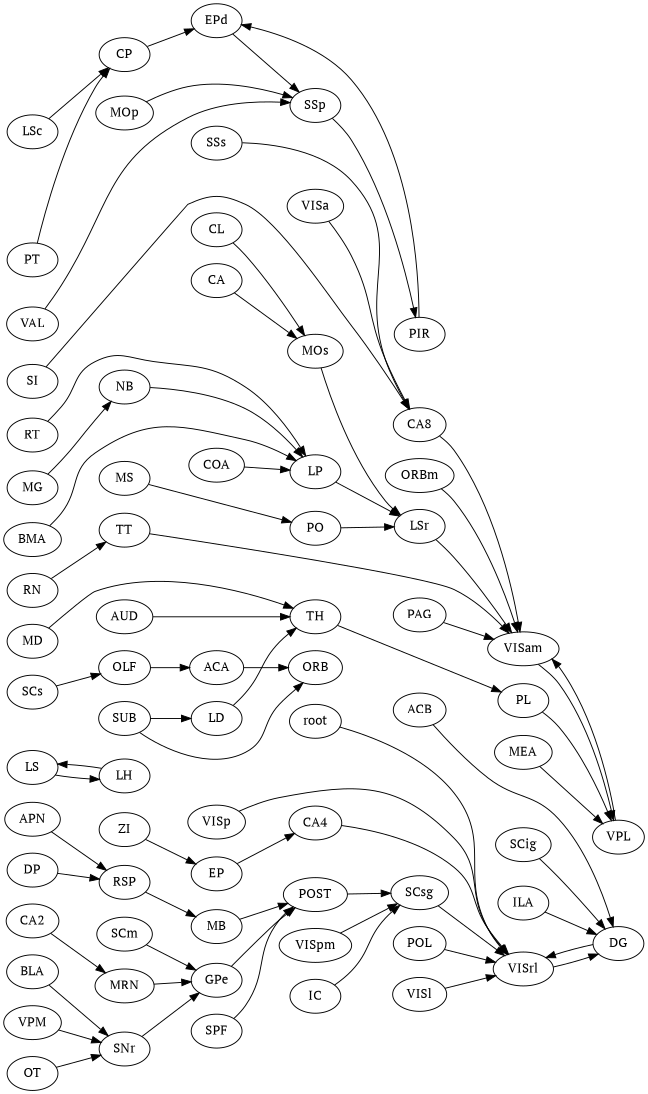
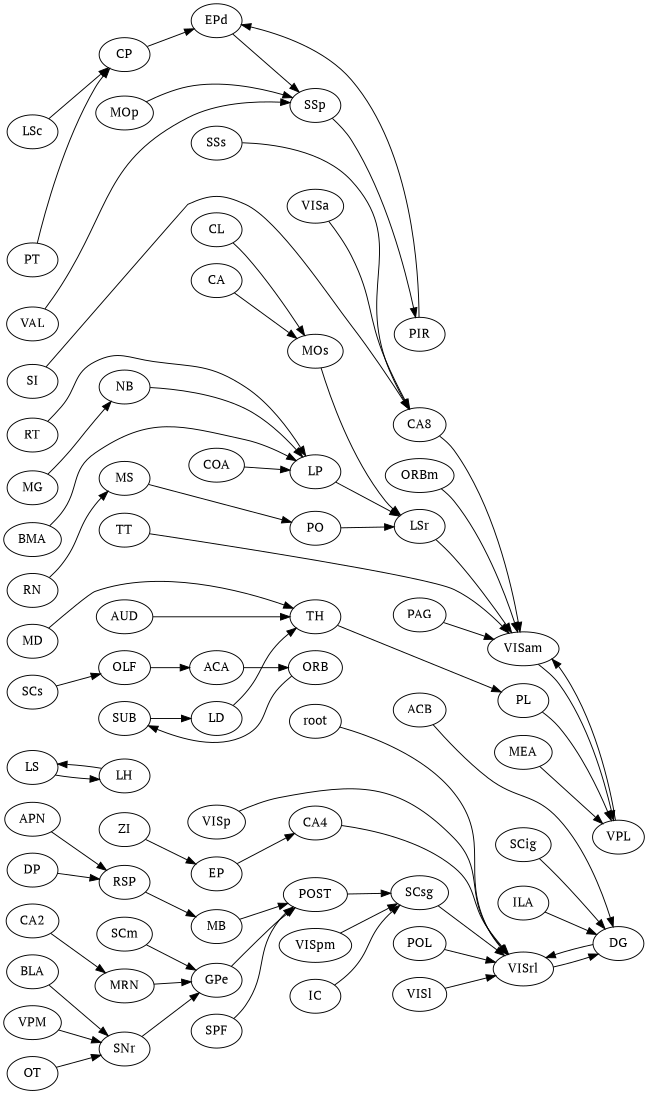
(75, 563) -> (77, 539)
(231, 757) -> (239, 738)
